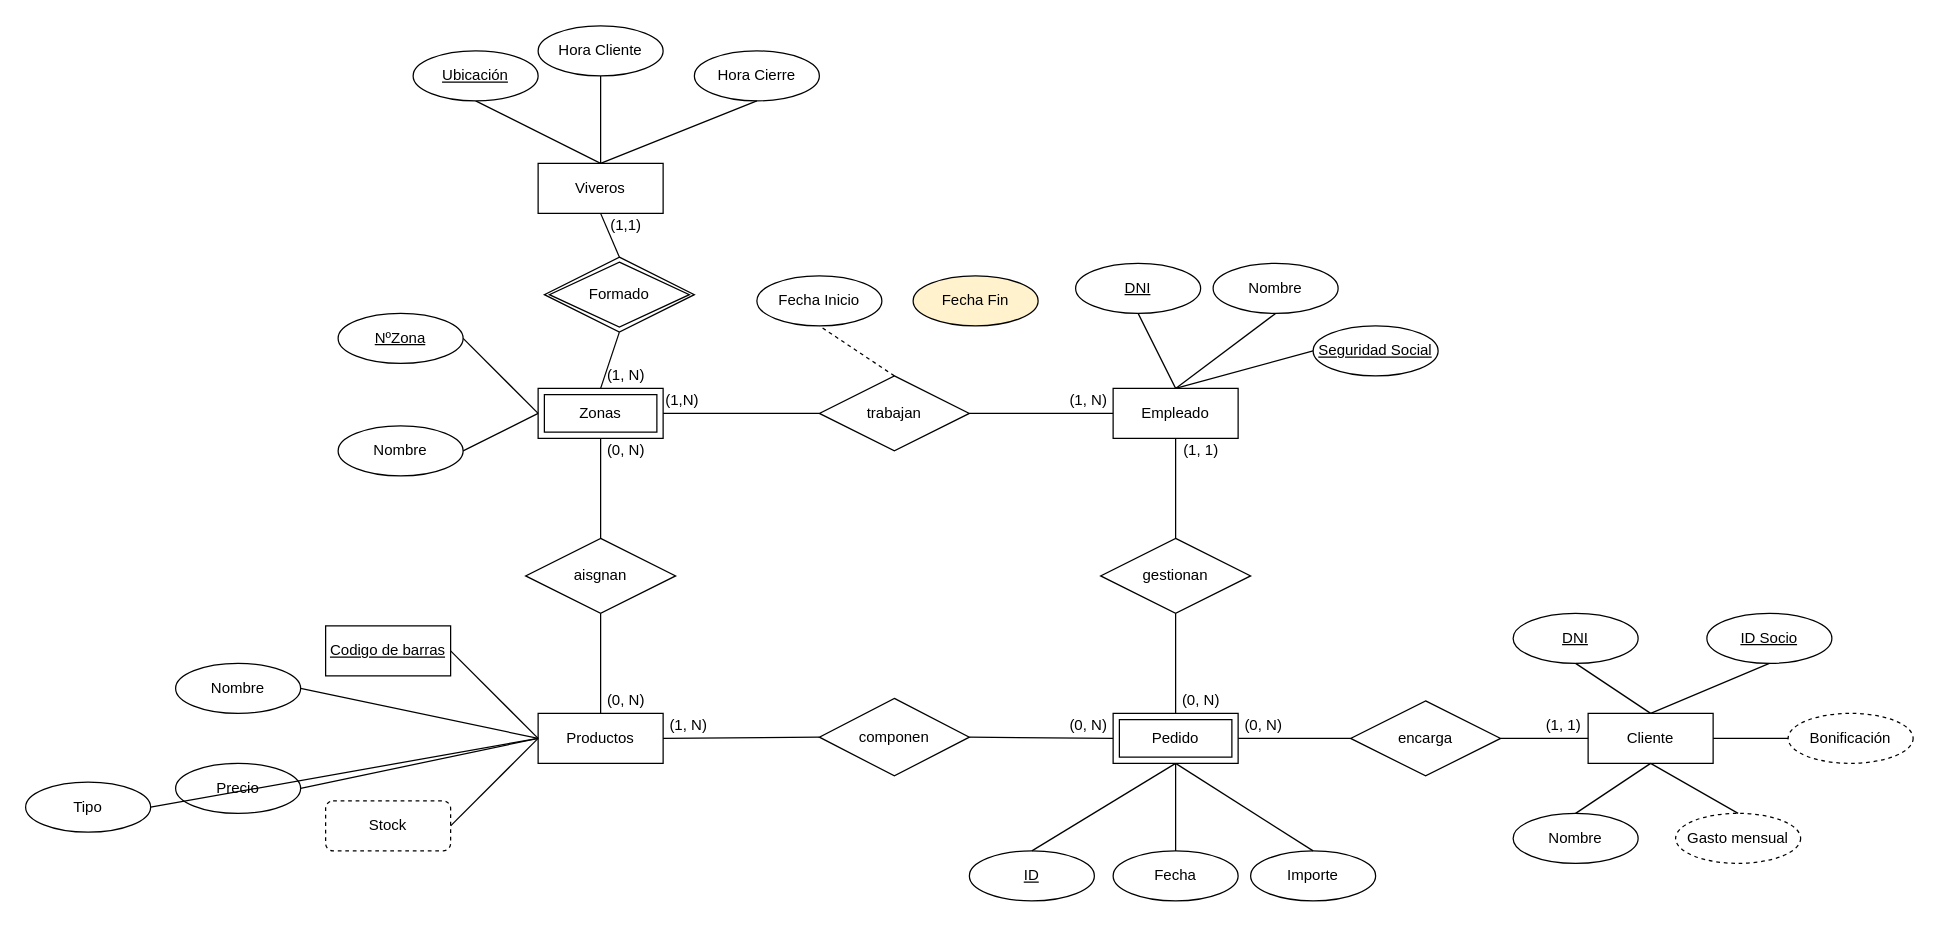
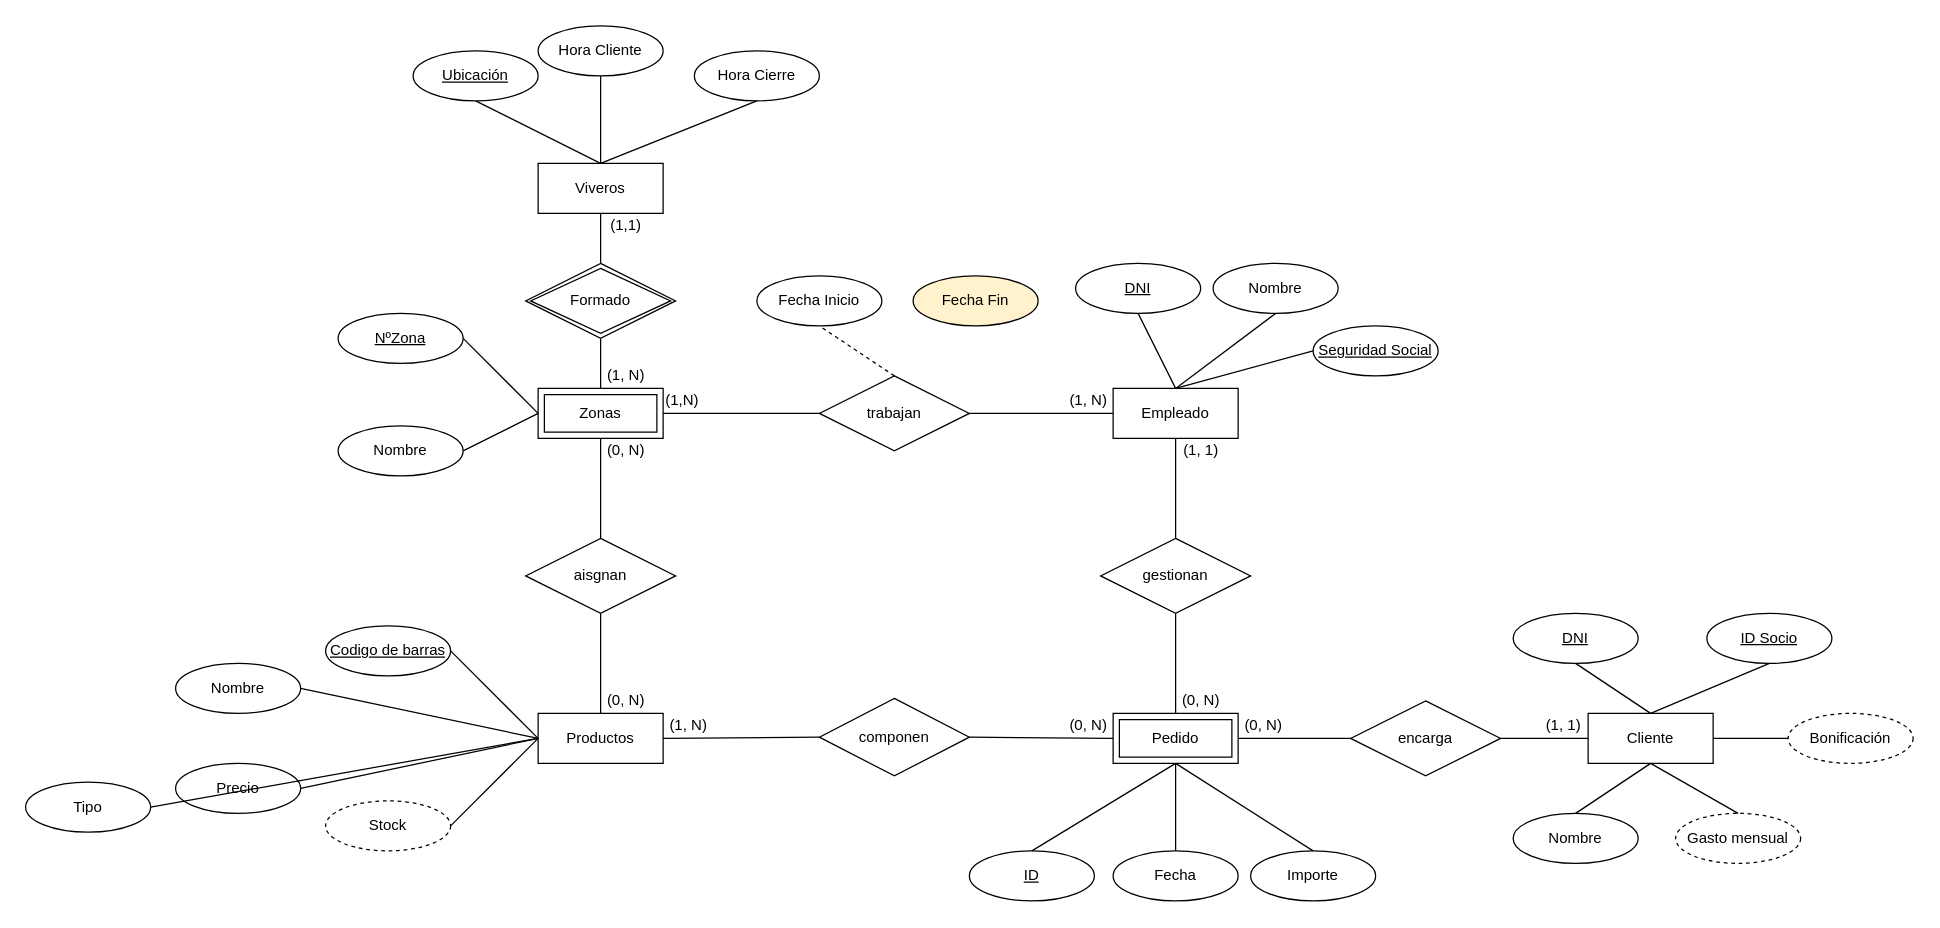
(619, 294) -> (601, 301)
(388, 651) -> (388, 651)
(388, 826) -> (388, 826)
